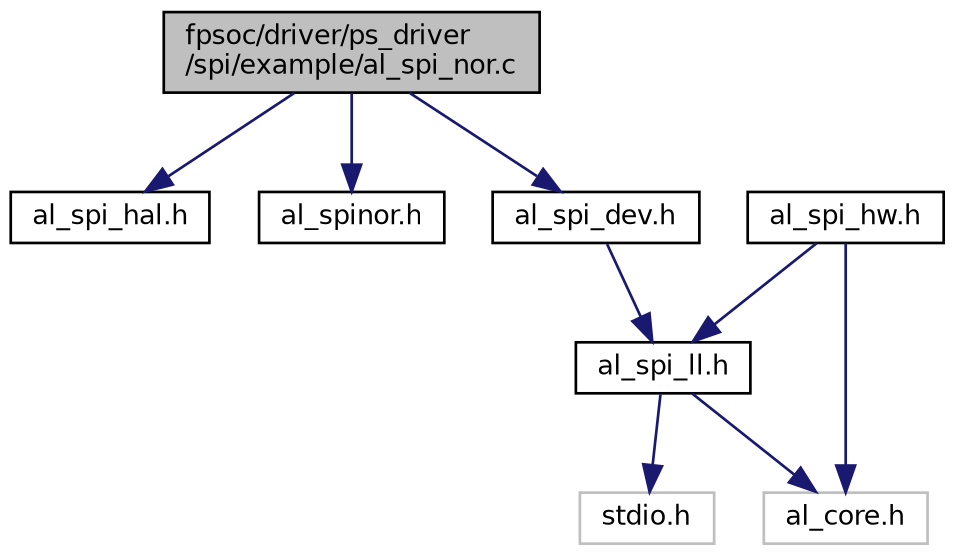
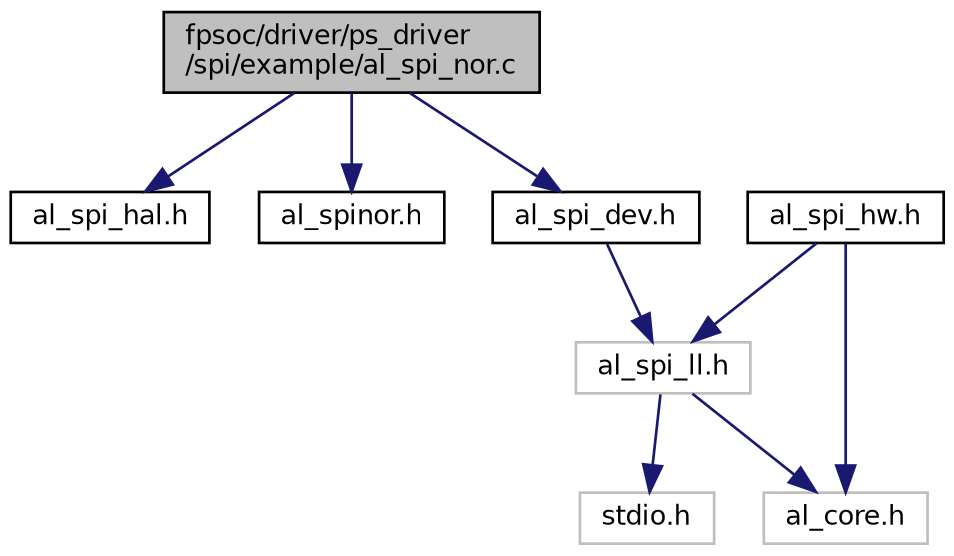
(663, 368) -> (663, 368)
